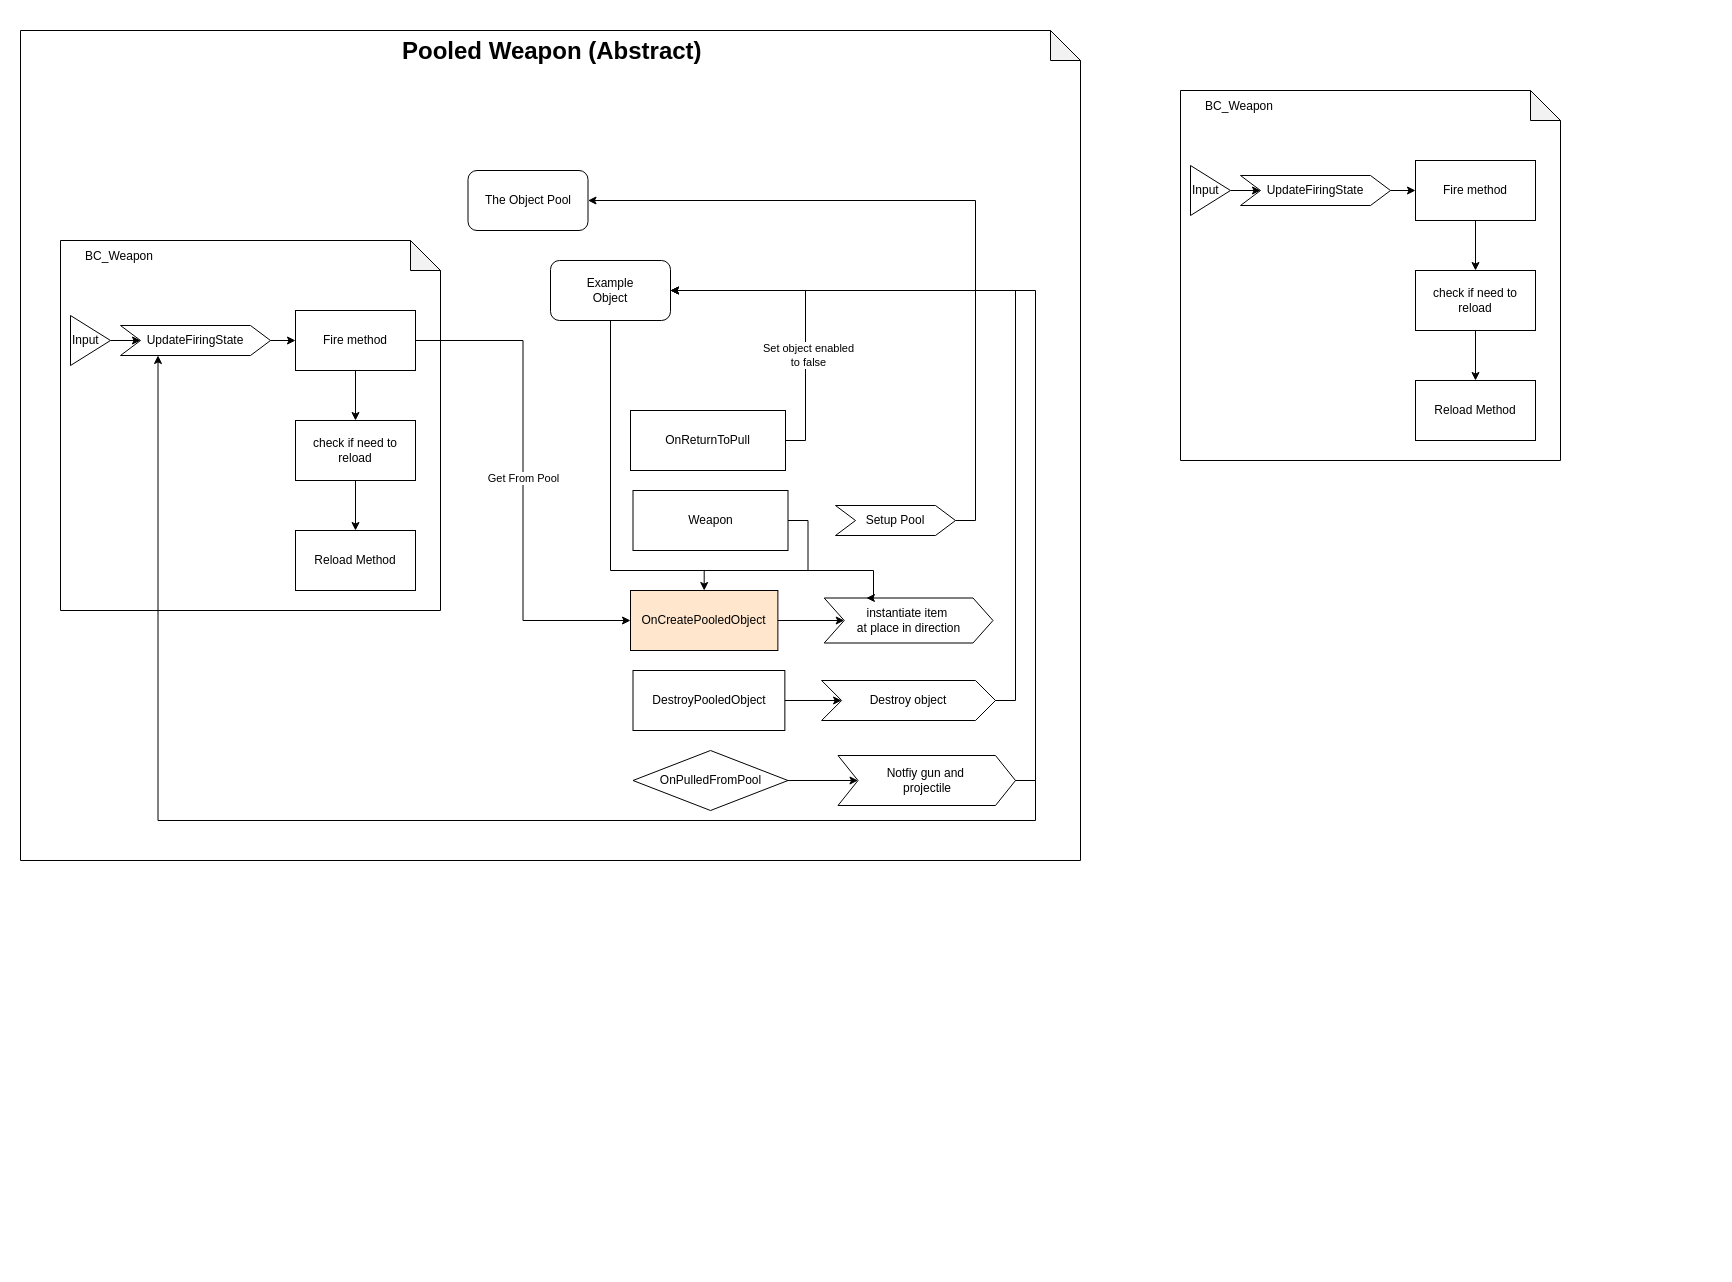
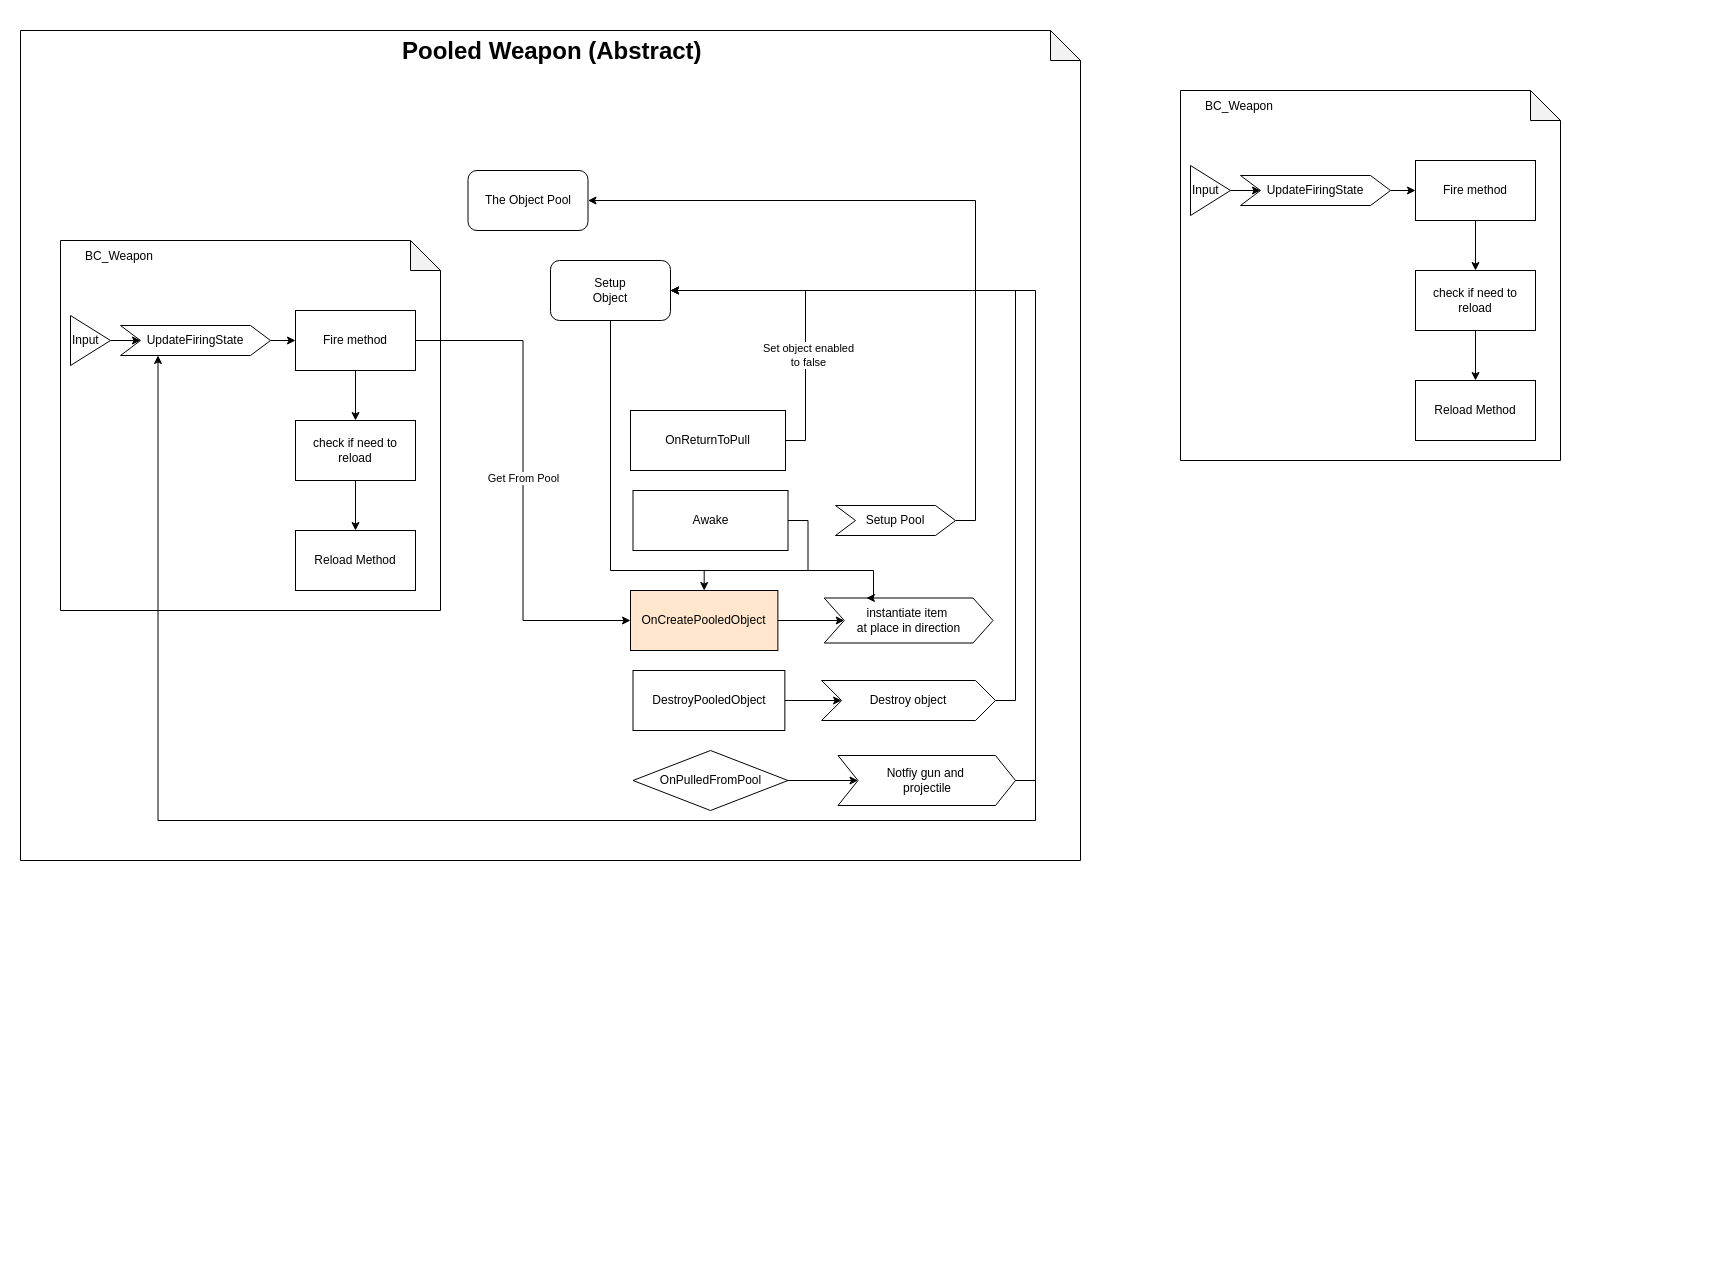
(611, 291) -> (611, 291)
(711, 521) -> (711, 521)
